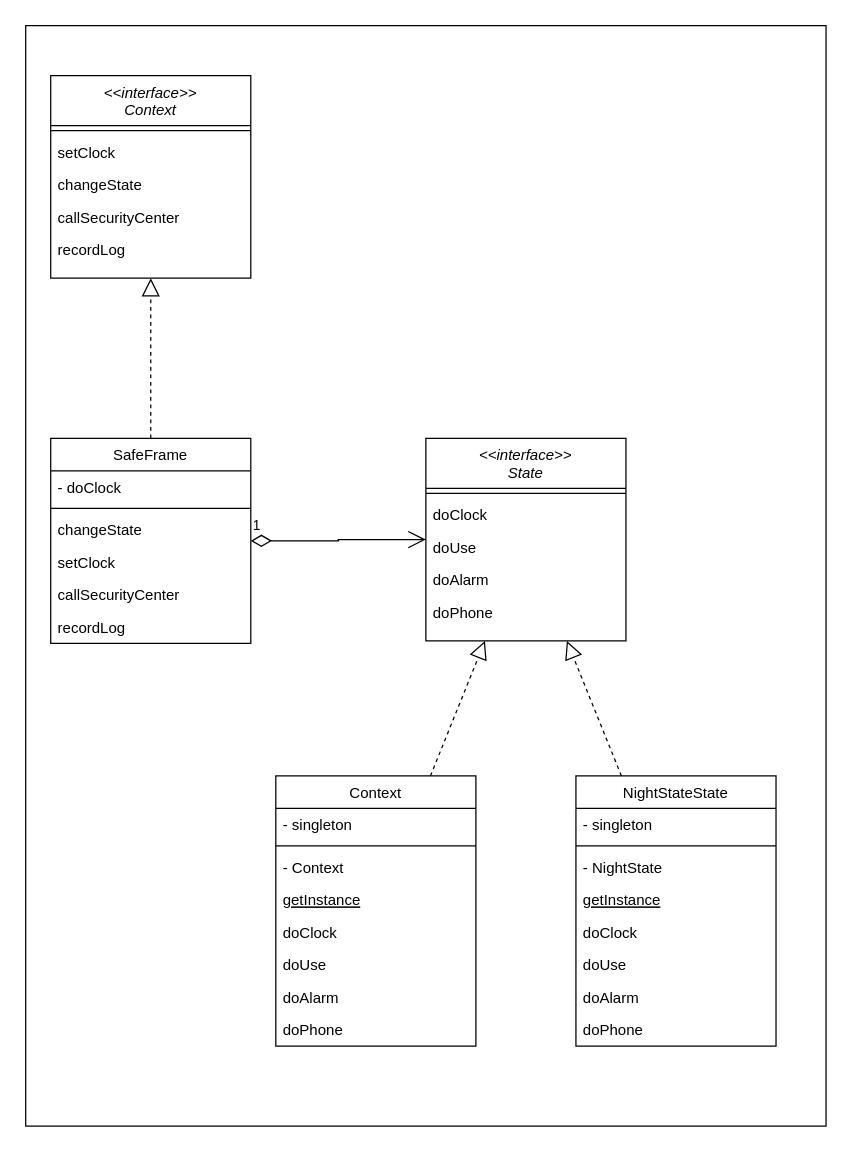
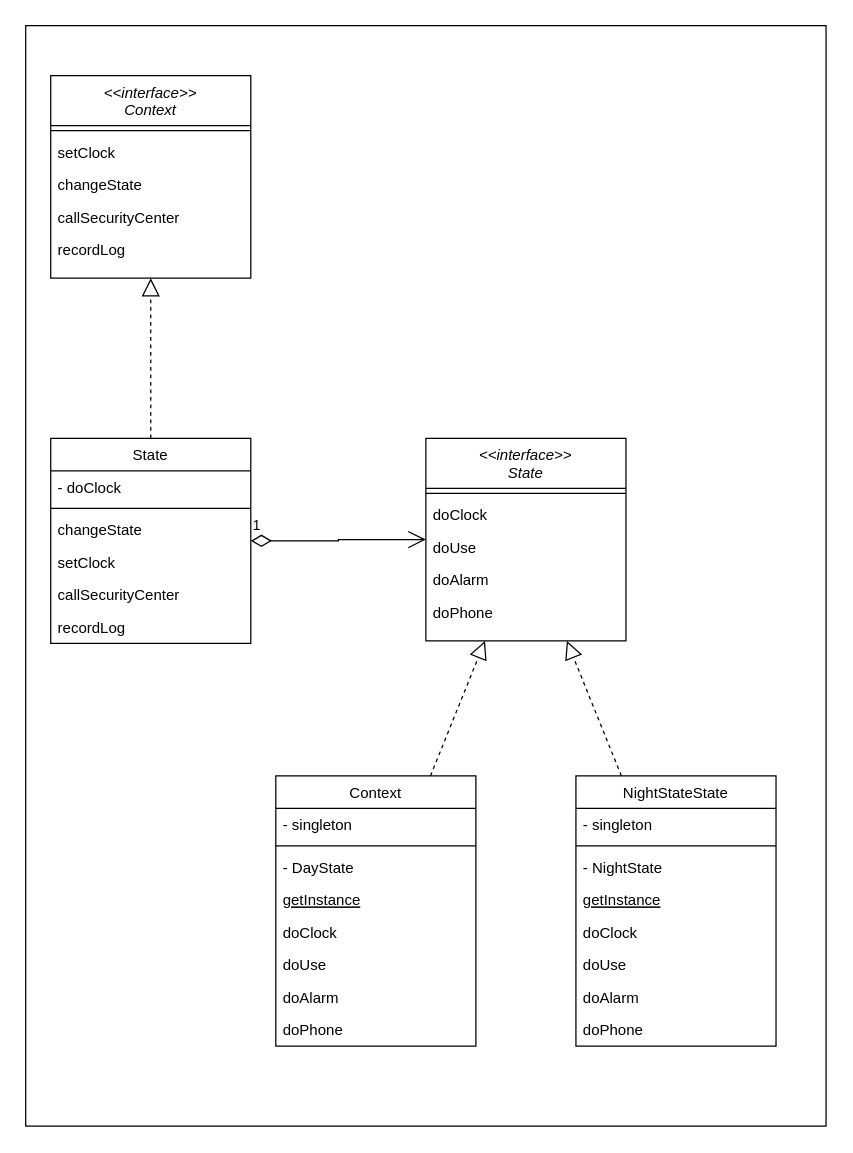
(150, 455) -> (150, 455)
(318, 868) -> (323, 868)
